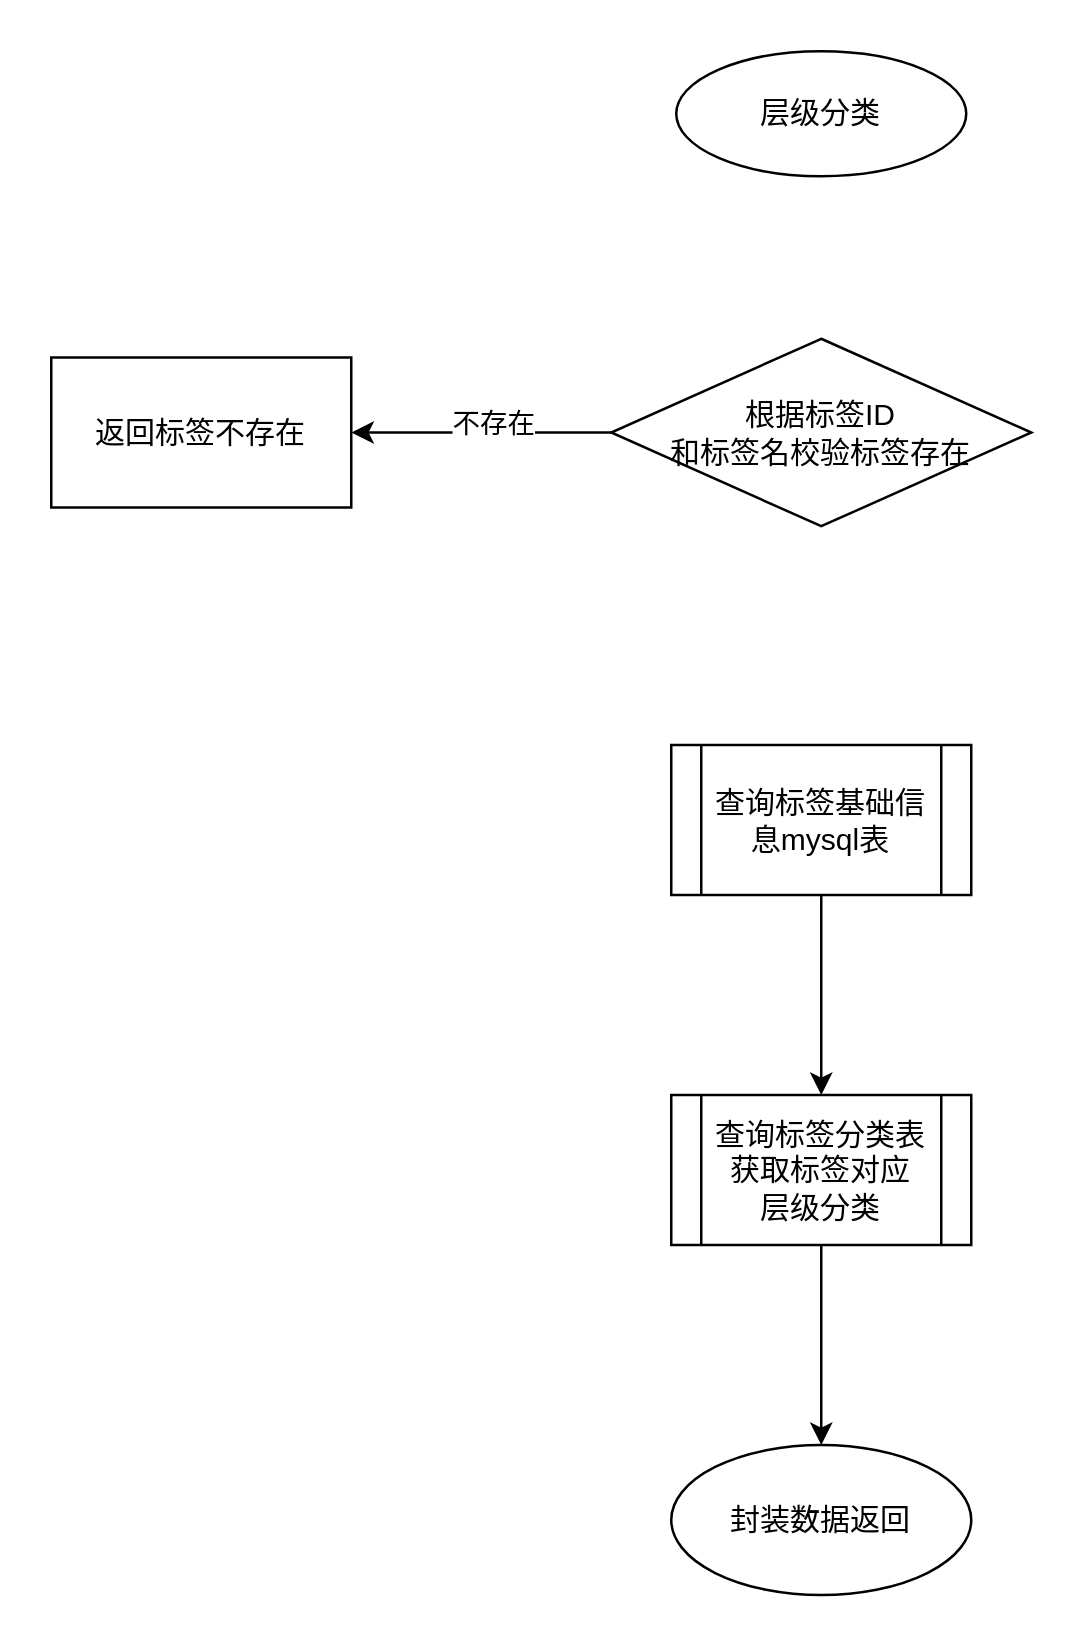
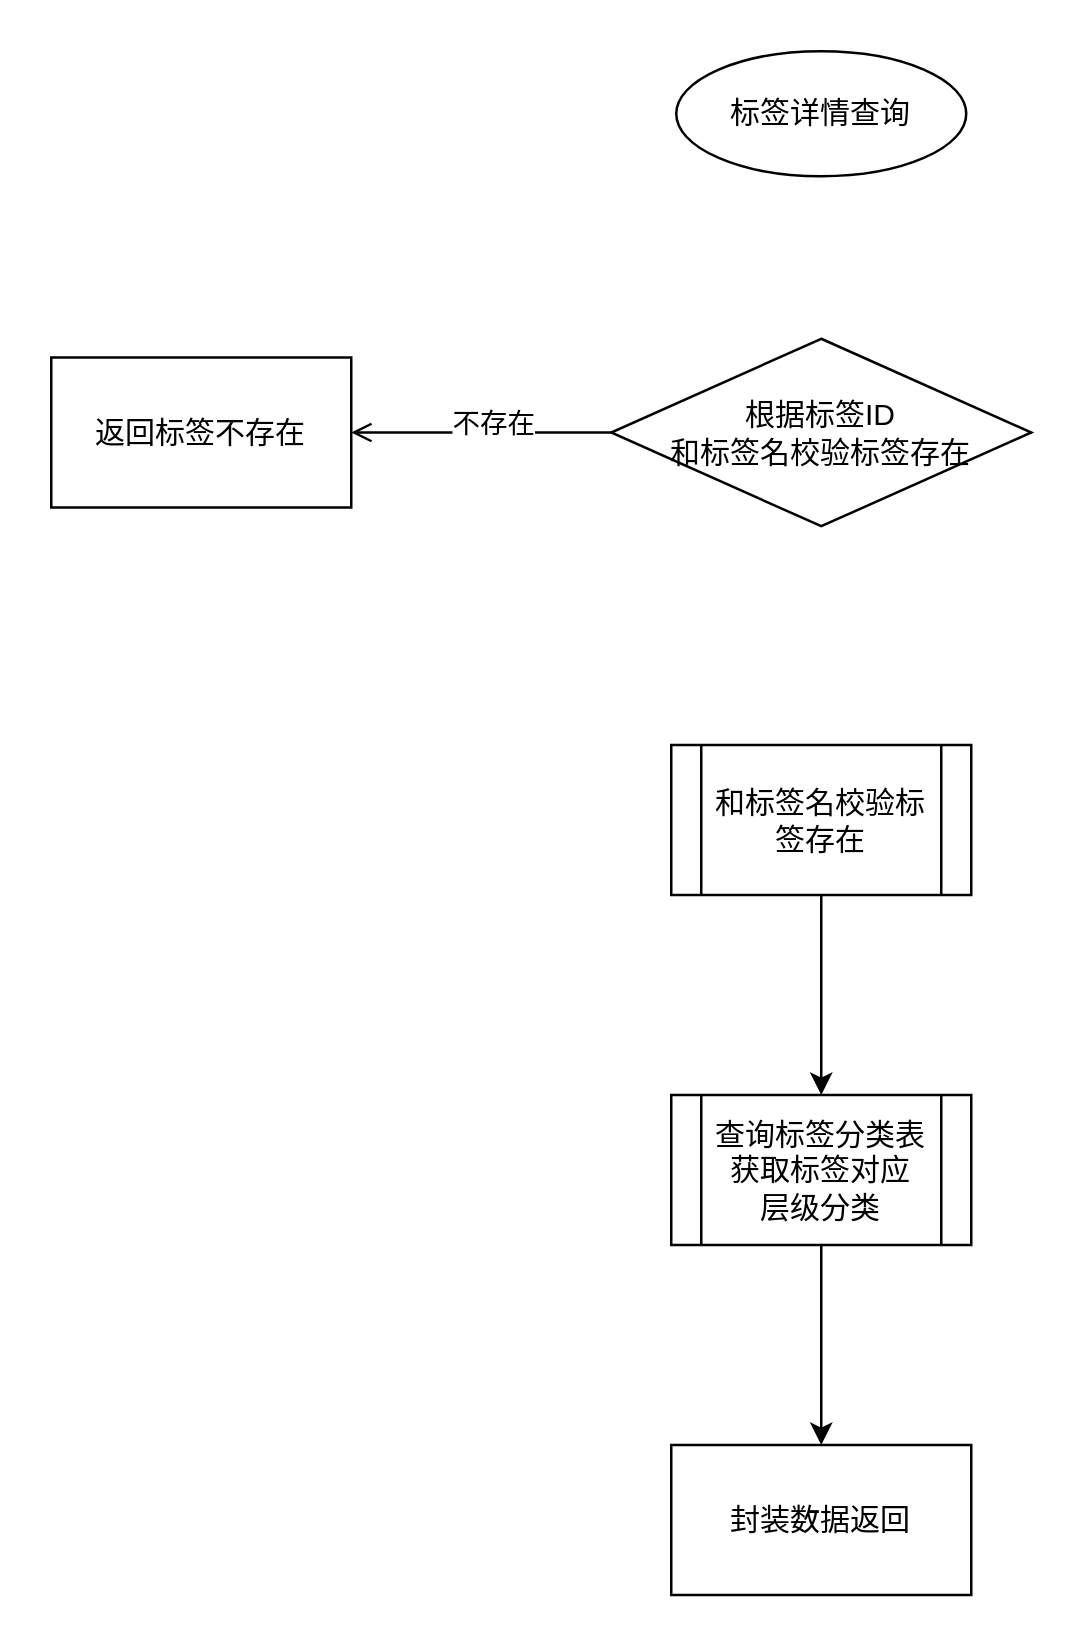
(821, 114) -> (821, 114)
(369, 433) -> (365, 433)
(821, 821) -> (821, 821)
(821, 1520) -> (821, 1520)
